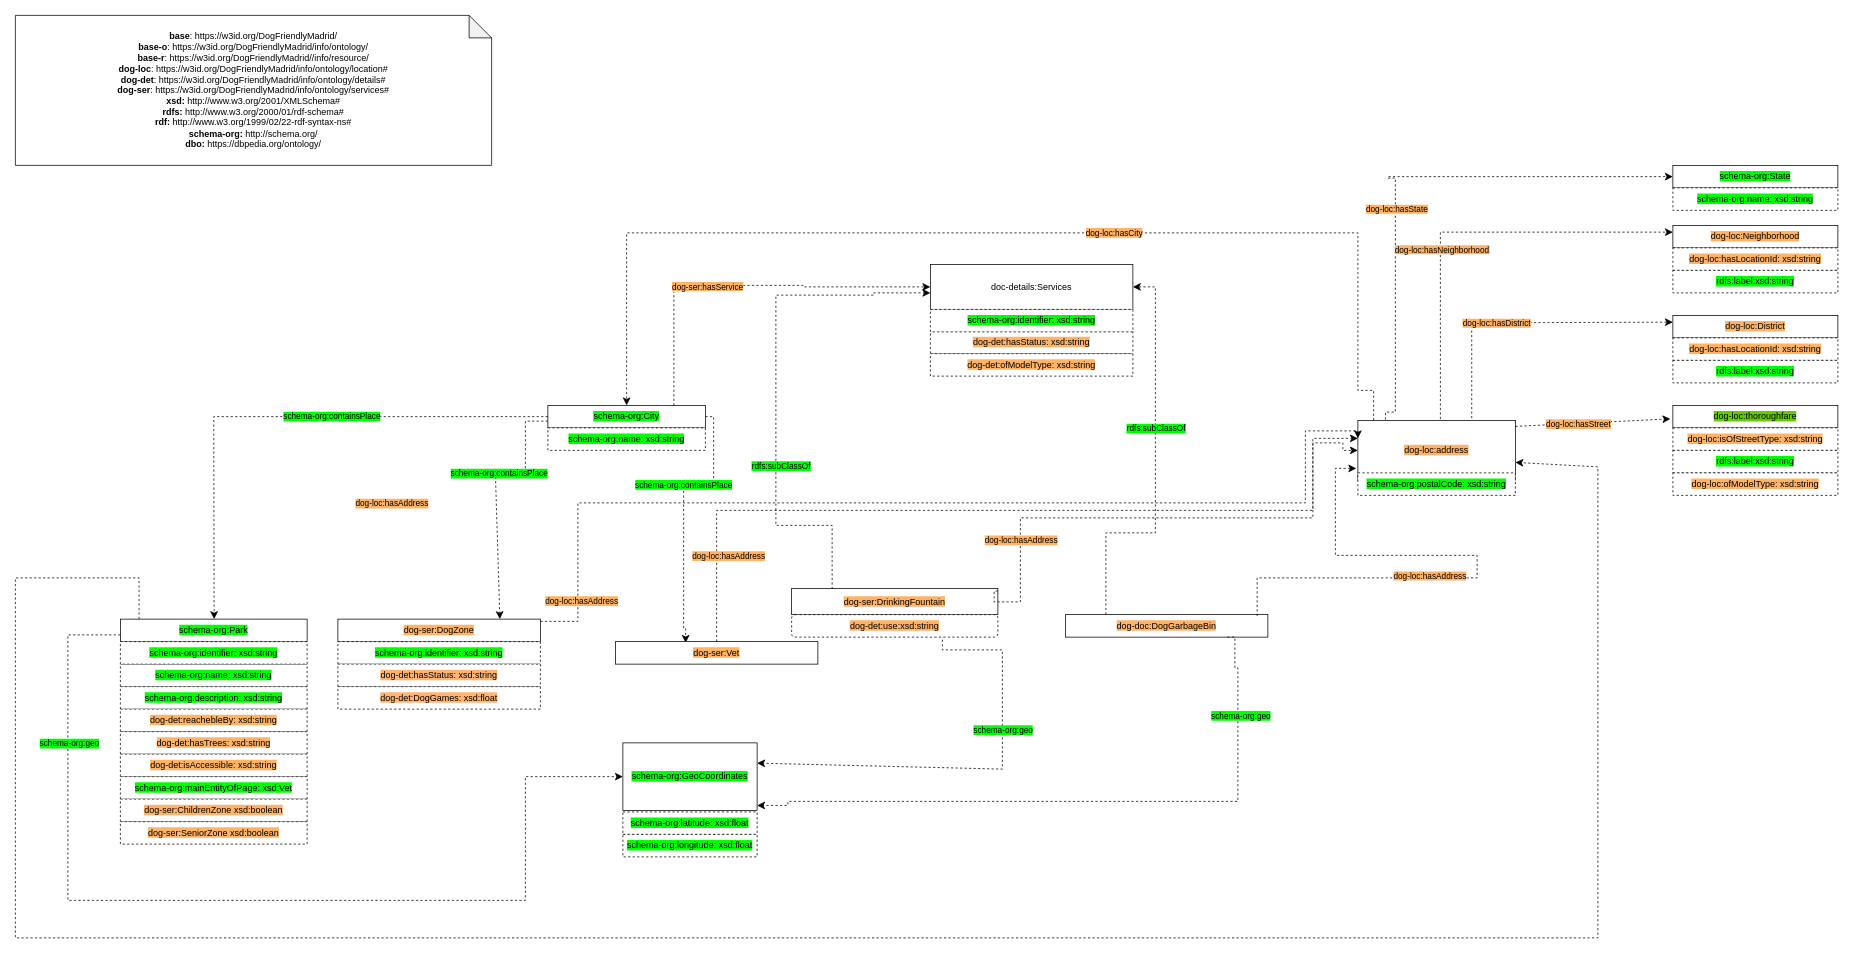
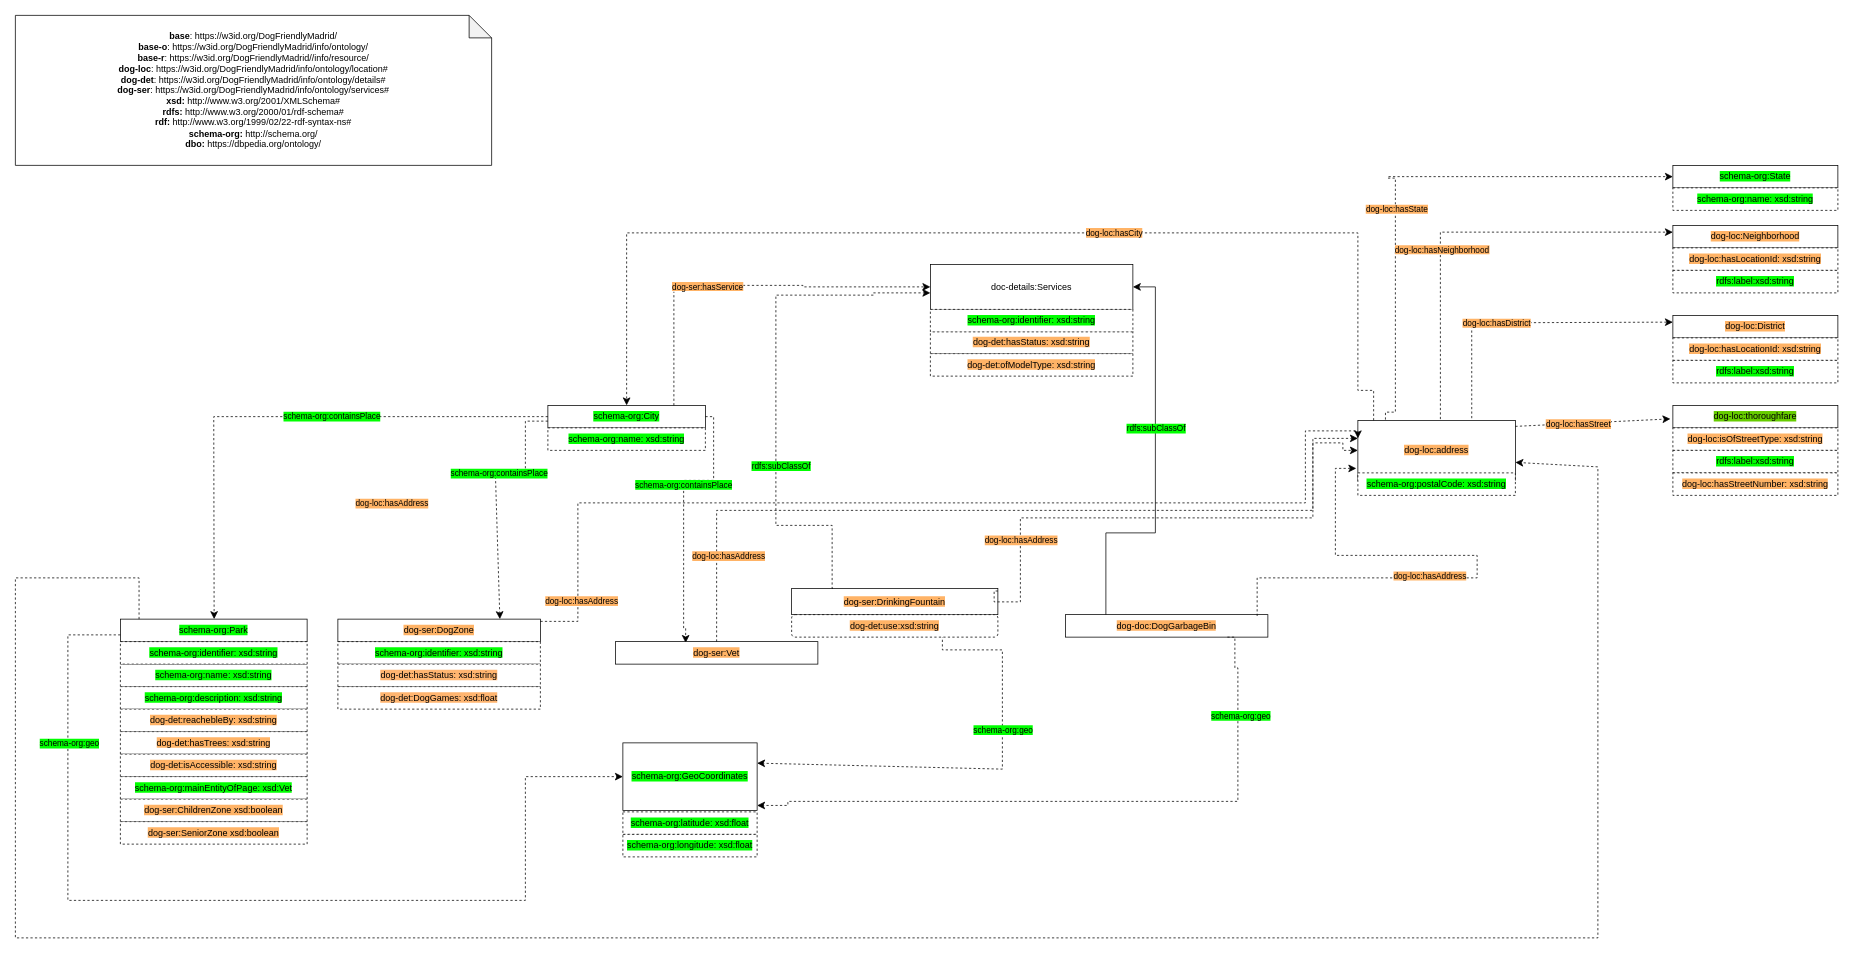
(1755, 484) -> (1755, 484)
(1141, 533) -> (1141, 533)
